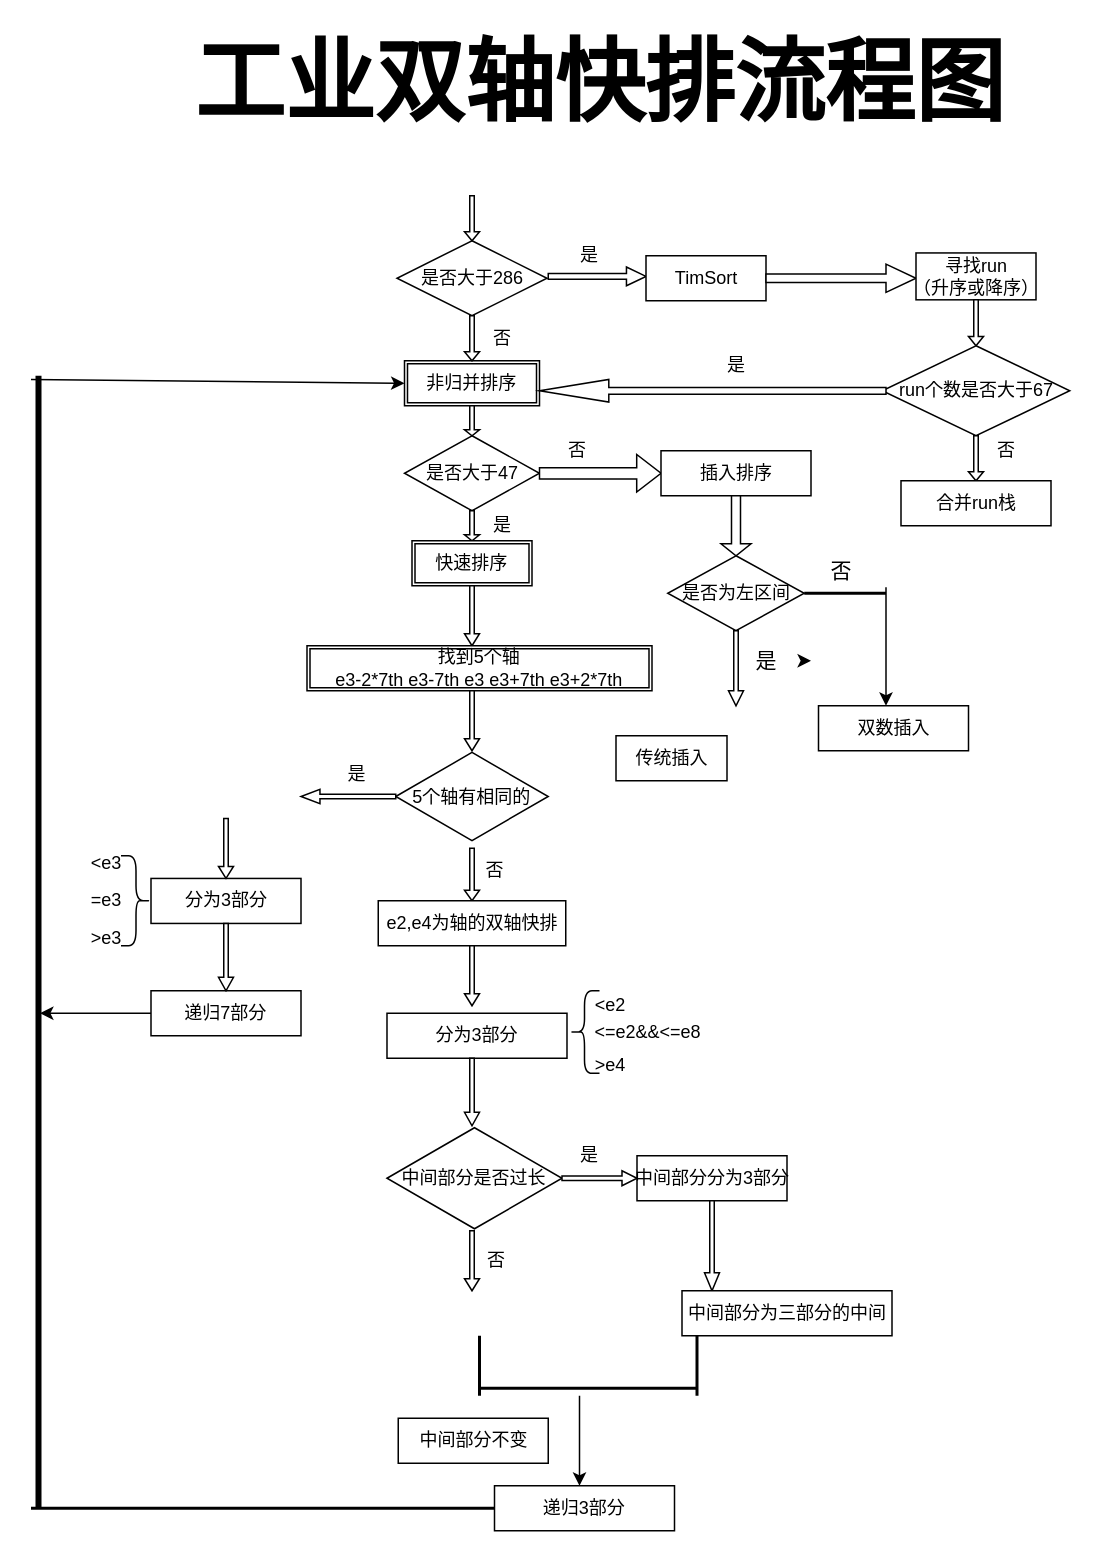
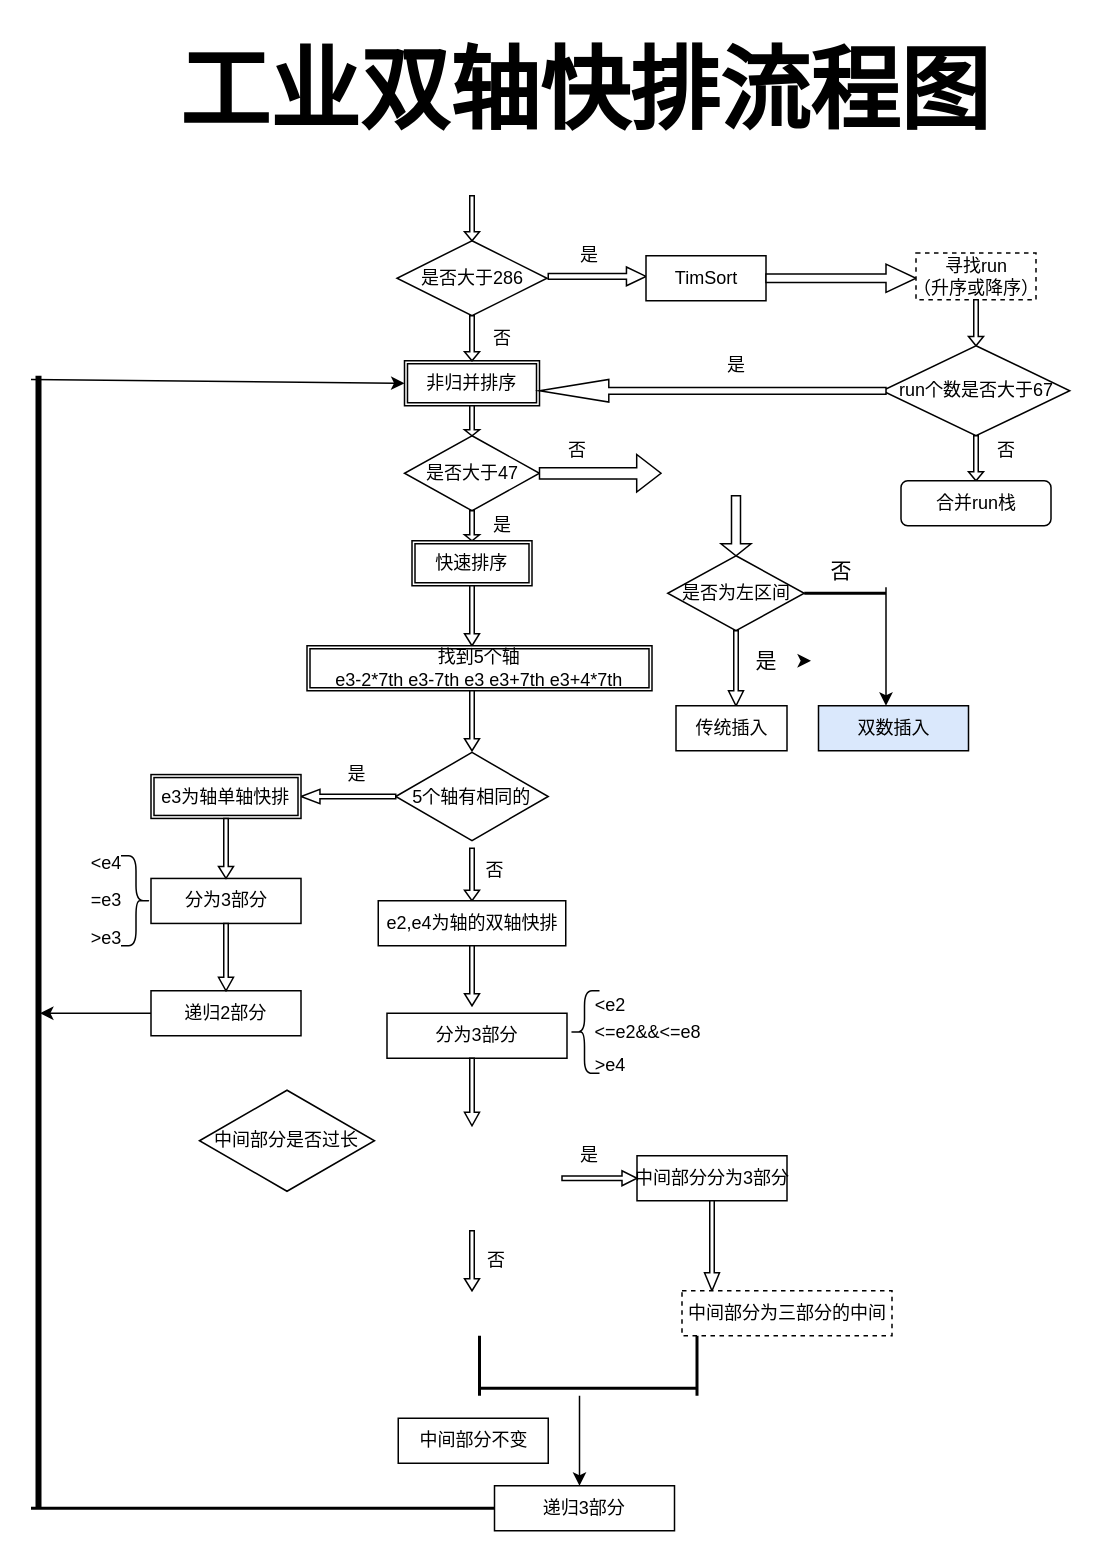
(599, 83) -> (584, 91)
(976, 276) -> (976, 276)
(736, 473) -> none
(976, 503) -> (976, 503)
(479, 668) -> (479, 668)
(893, 728) -> (893, 728)
(671, 758) -> (731, 728)
none -> (226, 797)
(107, 863) -> (107, 863)
(226, 1013) -> (226, 1013)
(474, 1178) -> (287, 1141)
(787, 1313) -> (787, 1313)
